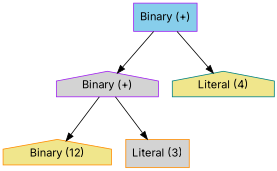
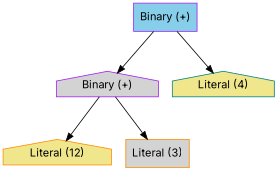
(57, 154) -> (57, 154)
